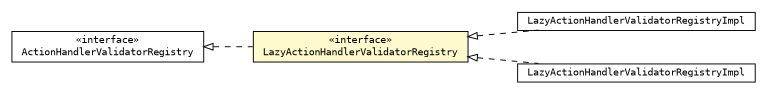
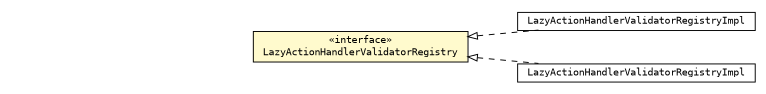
(107, 47) -> none
